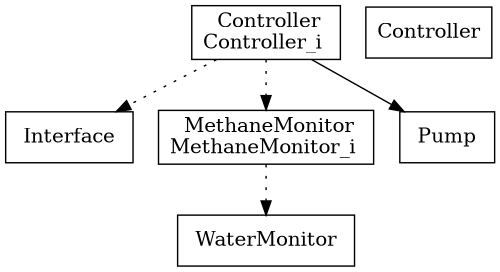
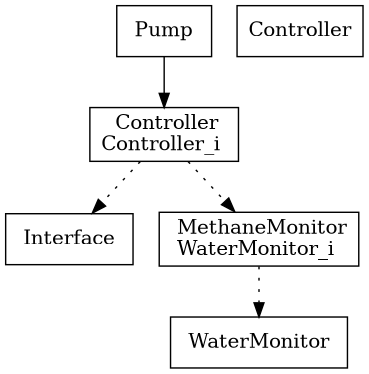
(351, 82) -> (164, 75)
(266, 137) -> (259, 239)
